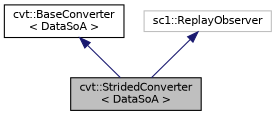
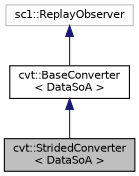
(171, 59) -> (70, 51)
